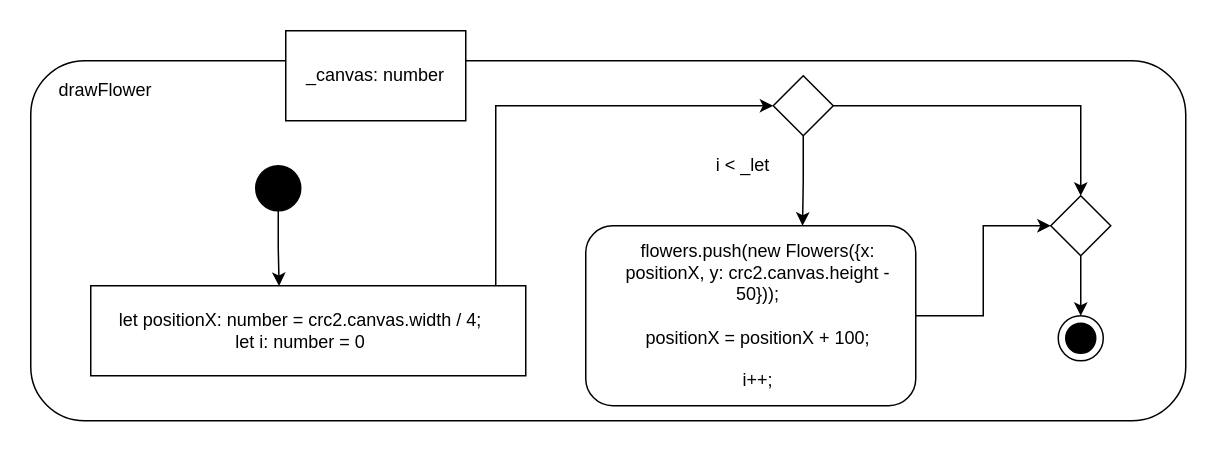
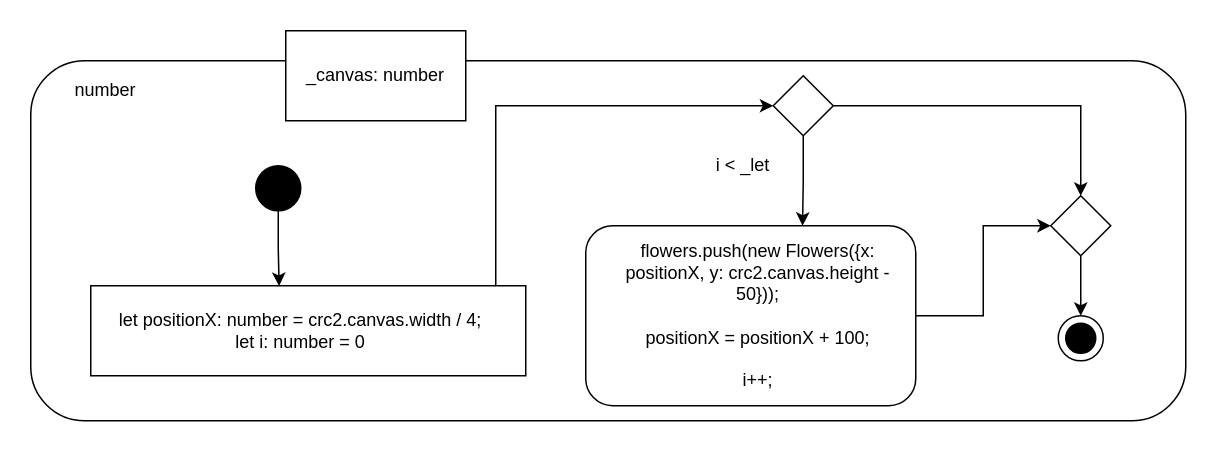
(106, 91) -> (106, 91)
